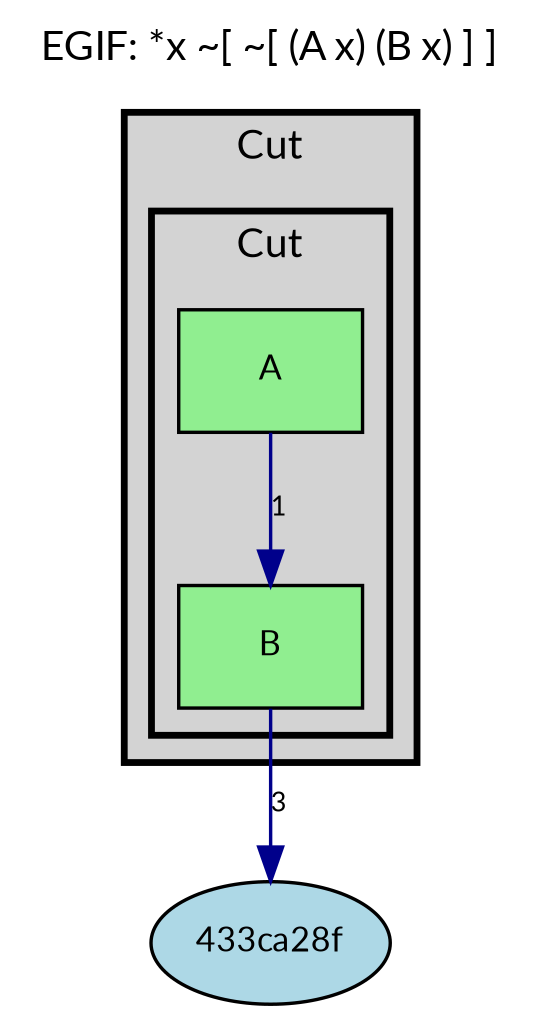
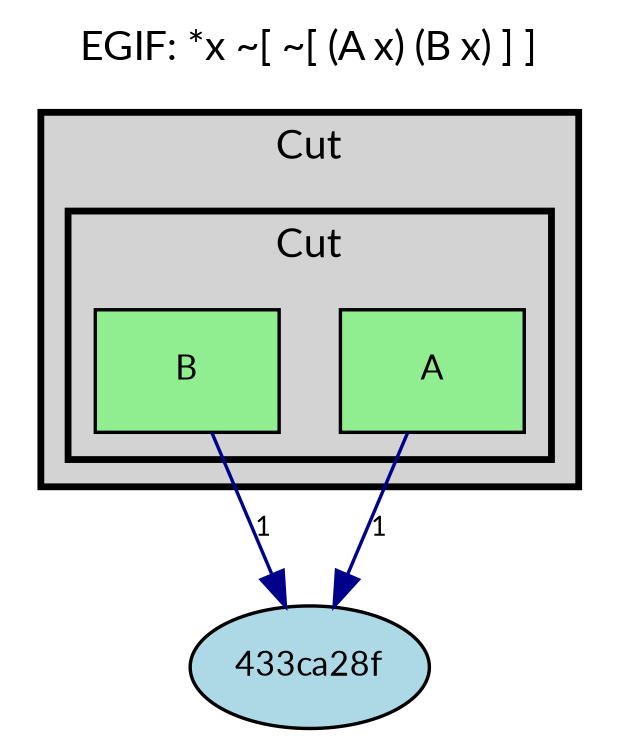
(271, 492) -> (376, 507)
(279, 805) -> (264, 529)
